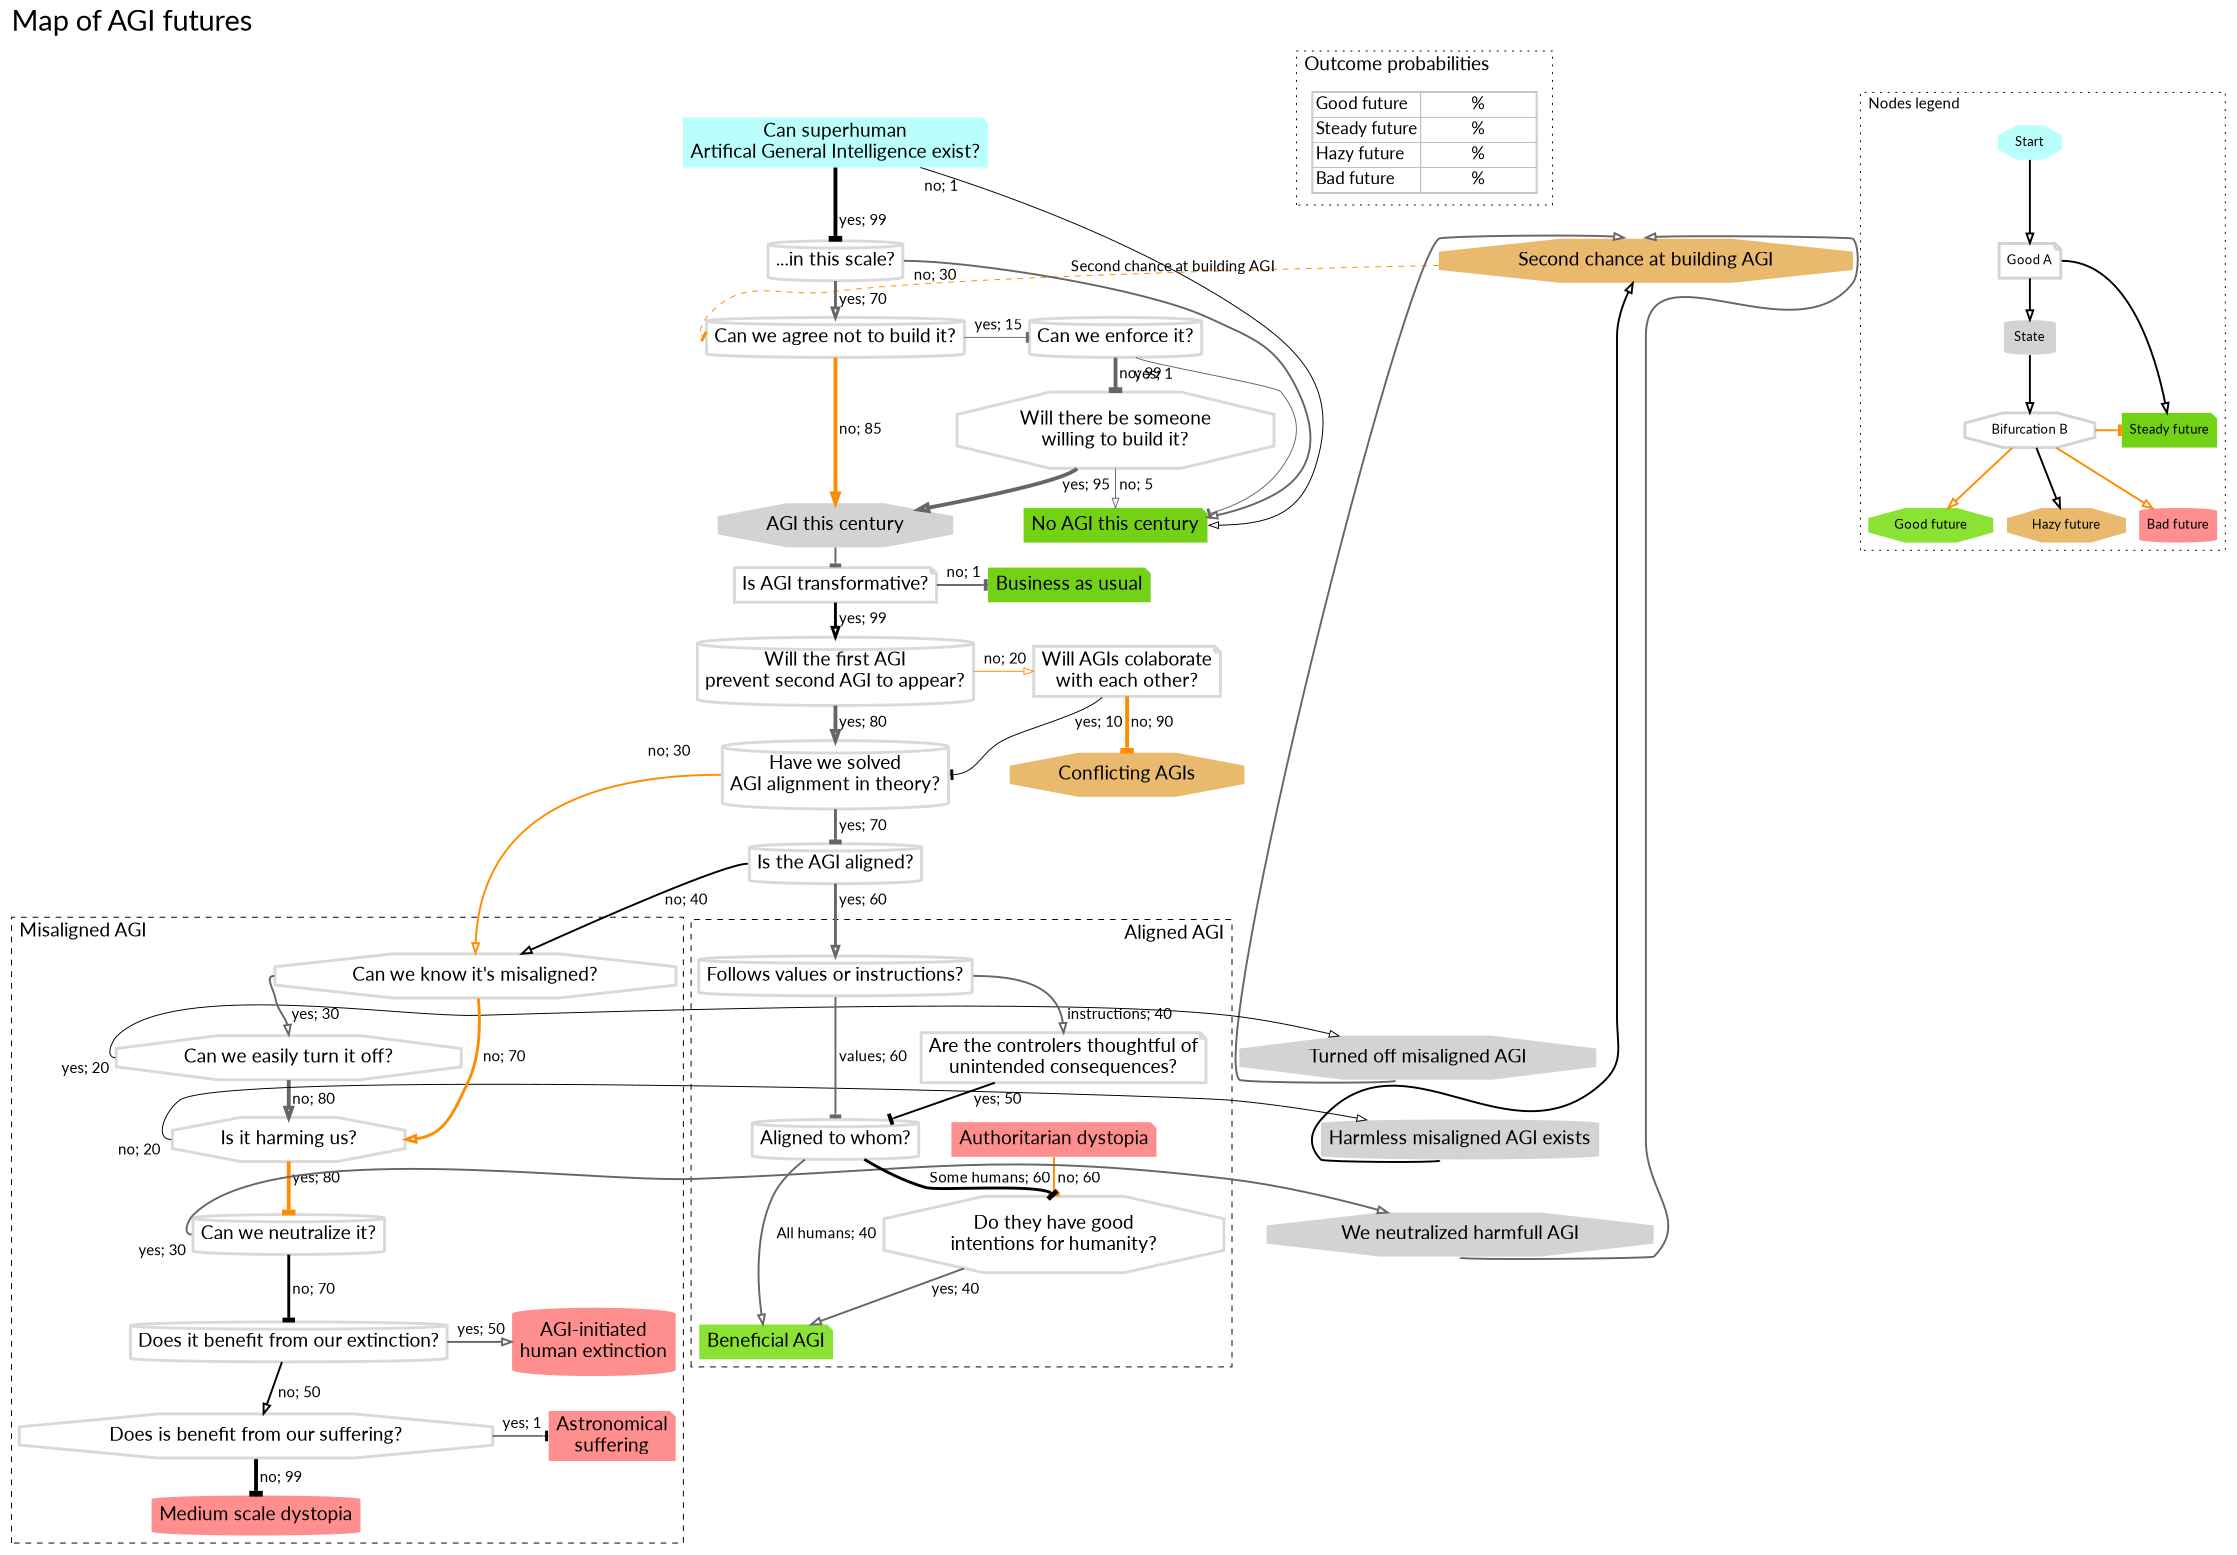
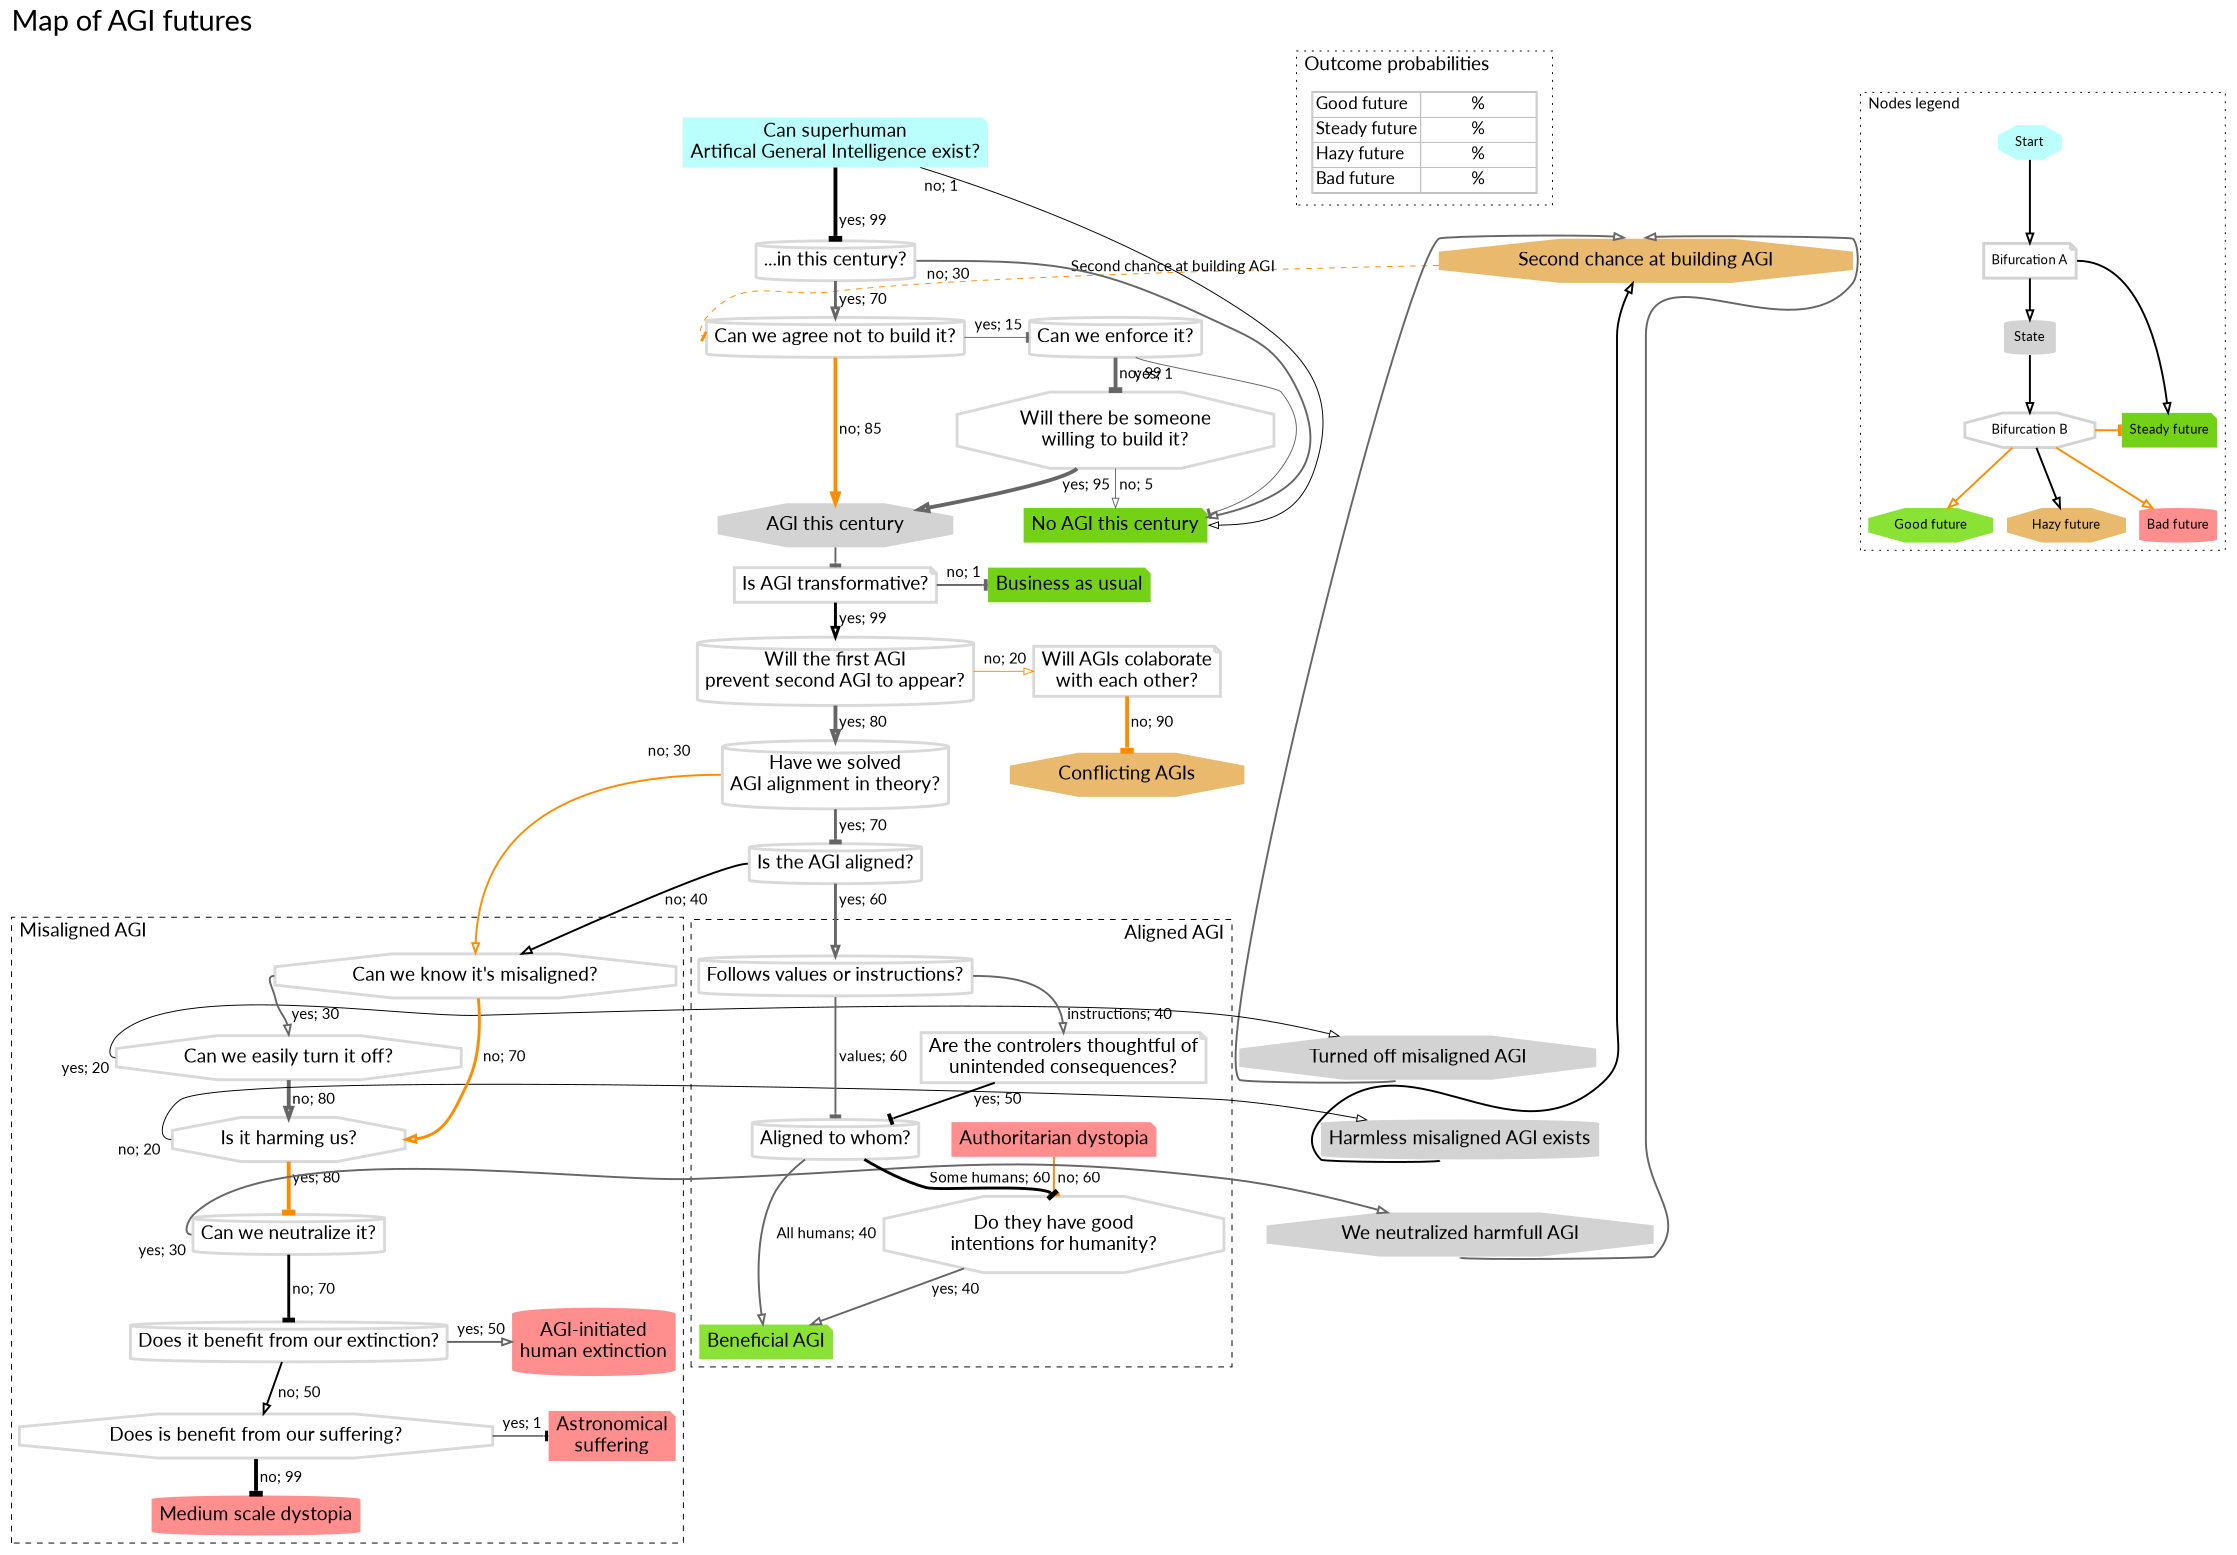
(835, 261) -> (835, 261)
(2030, 261) -> (2030, 261)
(1025, 731) -> none
